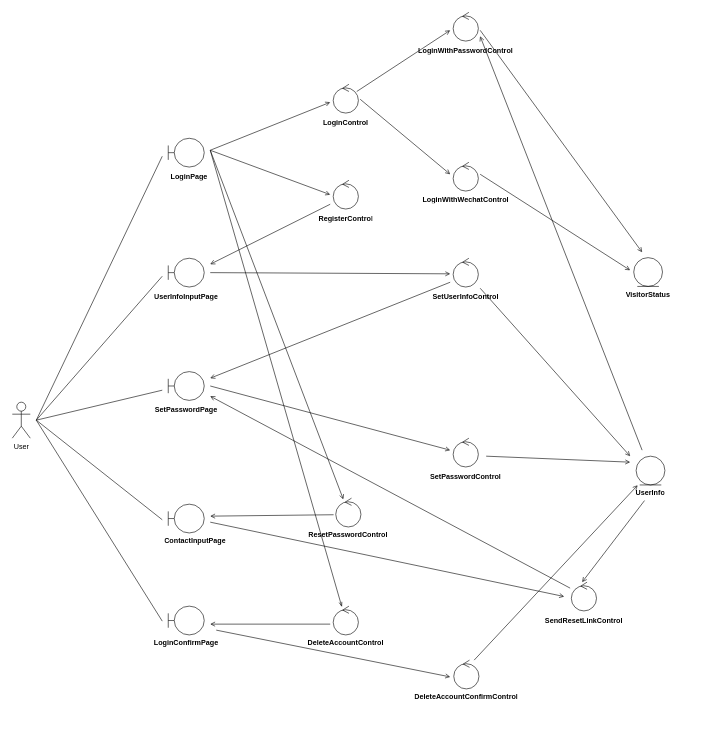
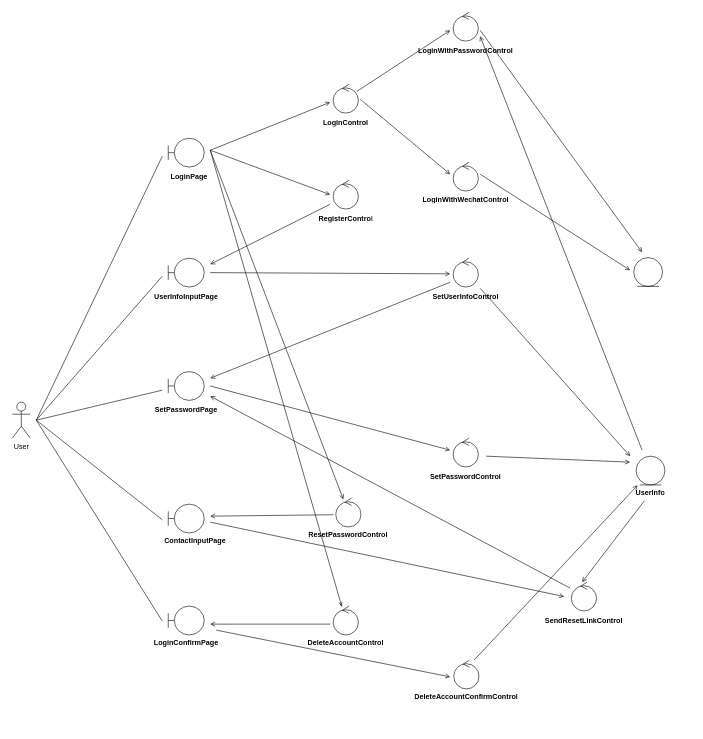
(648, 294) -> none
